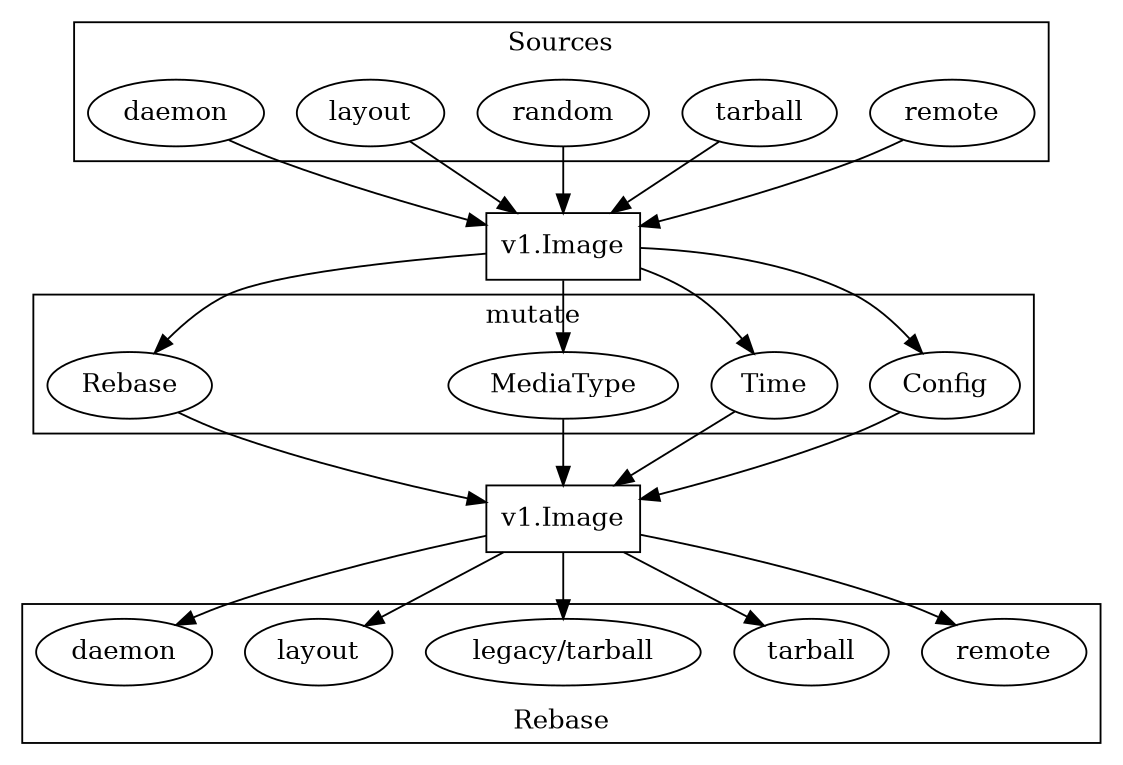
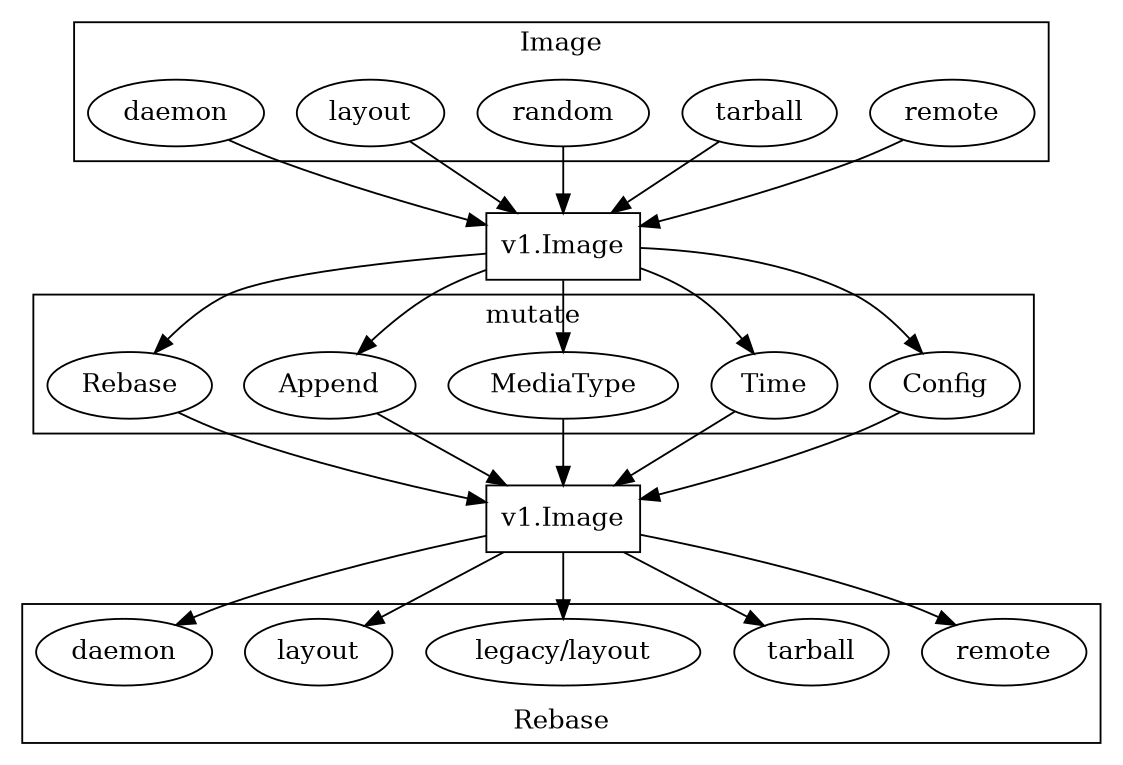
(561, 44) -> (561, 44)
none -> (330, 385)
(563, 652) -> (563, 652)
